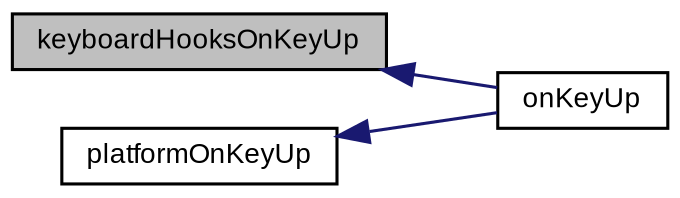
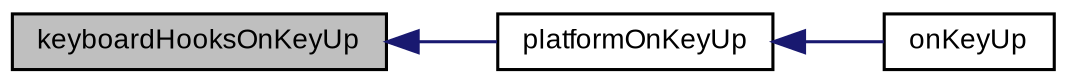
(455, 81) -> (458, 42)
